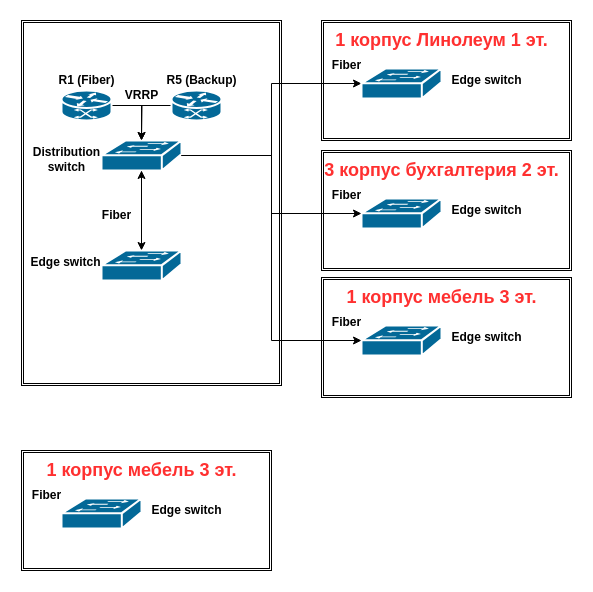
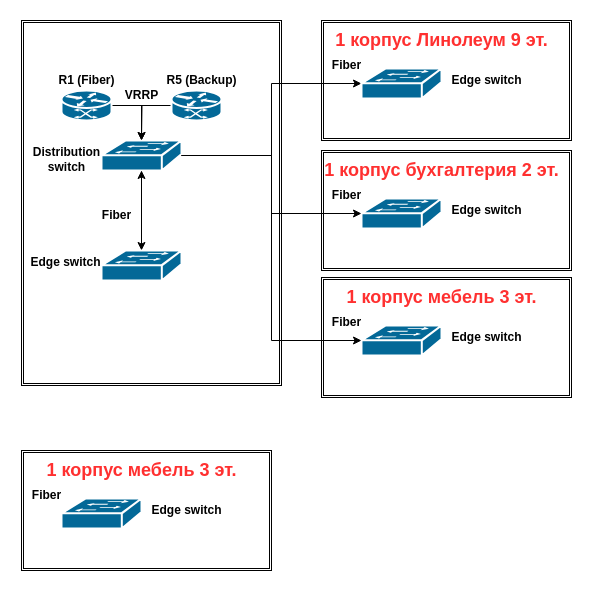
(442, 41) -> (442, 41)
(442, 171) -> (442, 171)
